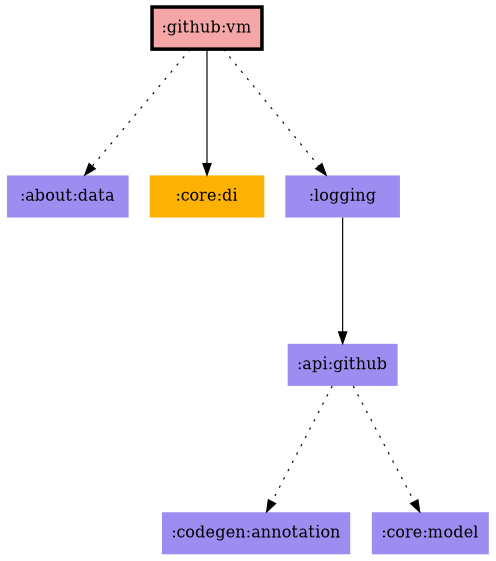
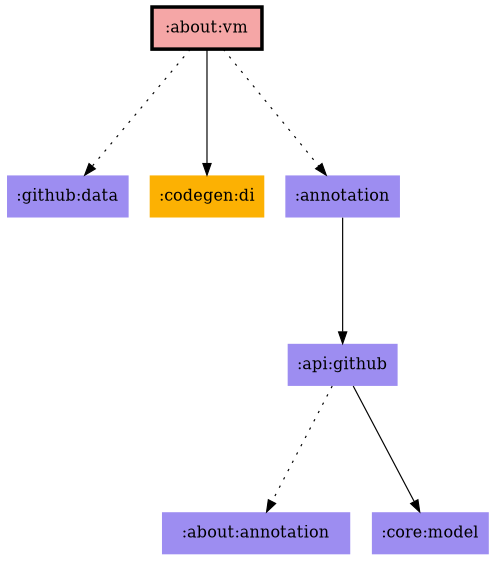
(207, 28) -> (207, 28)
(68, 196) -> (68, 196)
(207, 196) -> (207, 196)
(343, 196) -> (343, 196)
(384, 444) -> (384, 444)
(256, 533) -> (256, 533)
